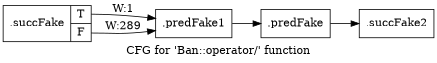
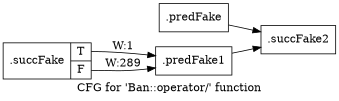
(243, 24) -> (243, 51)
